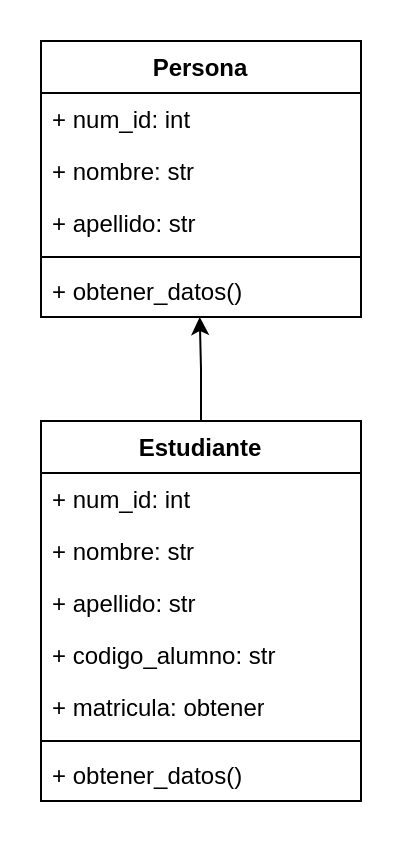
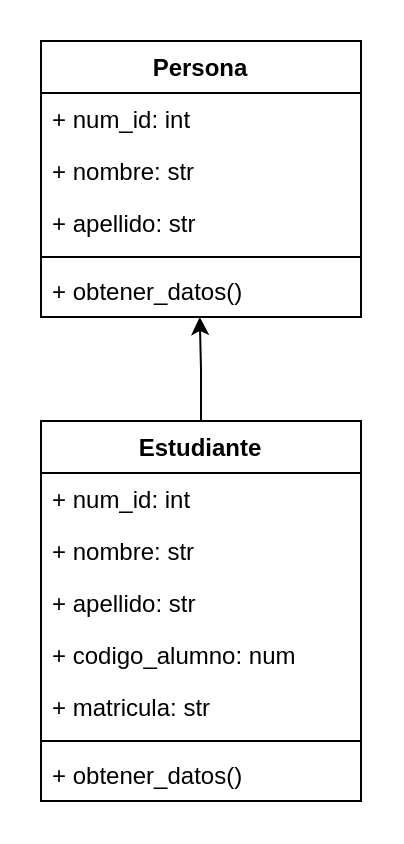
(172, 657) -> (172, 657)
(172, 709) -> (145, 709)
